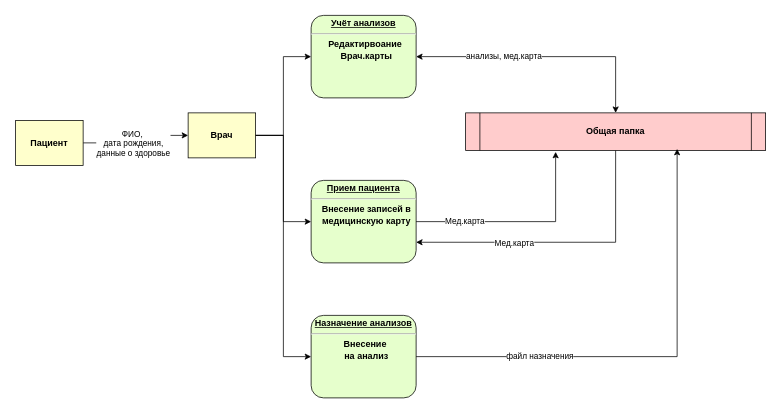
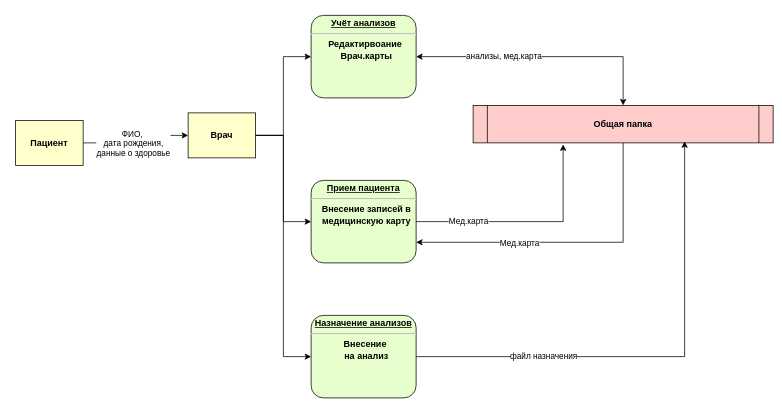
(615, 132) -> (623, 124)
